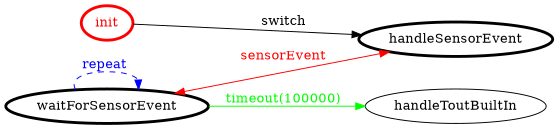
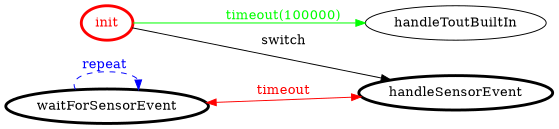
(284, 56) -> (284, 90)
(282, 106) -> (244, 23)
